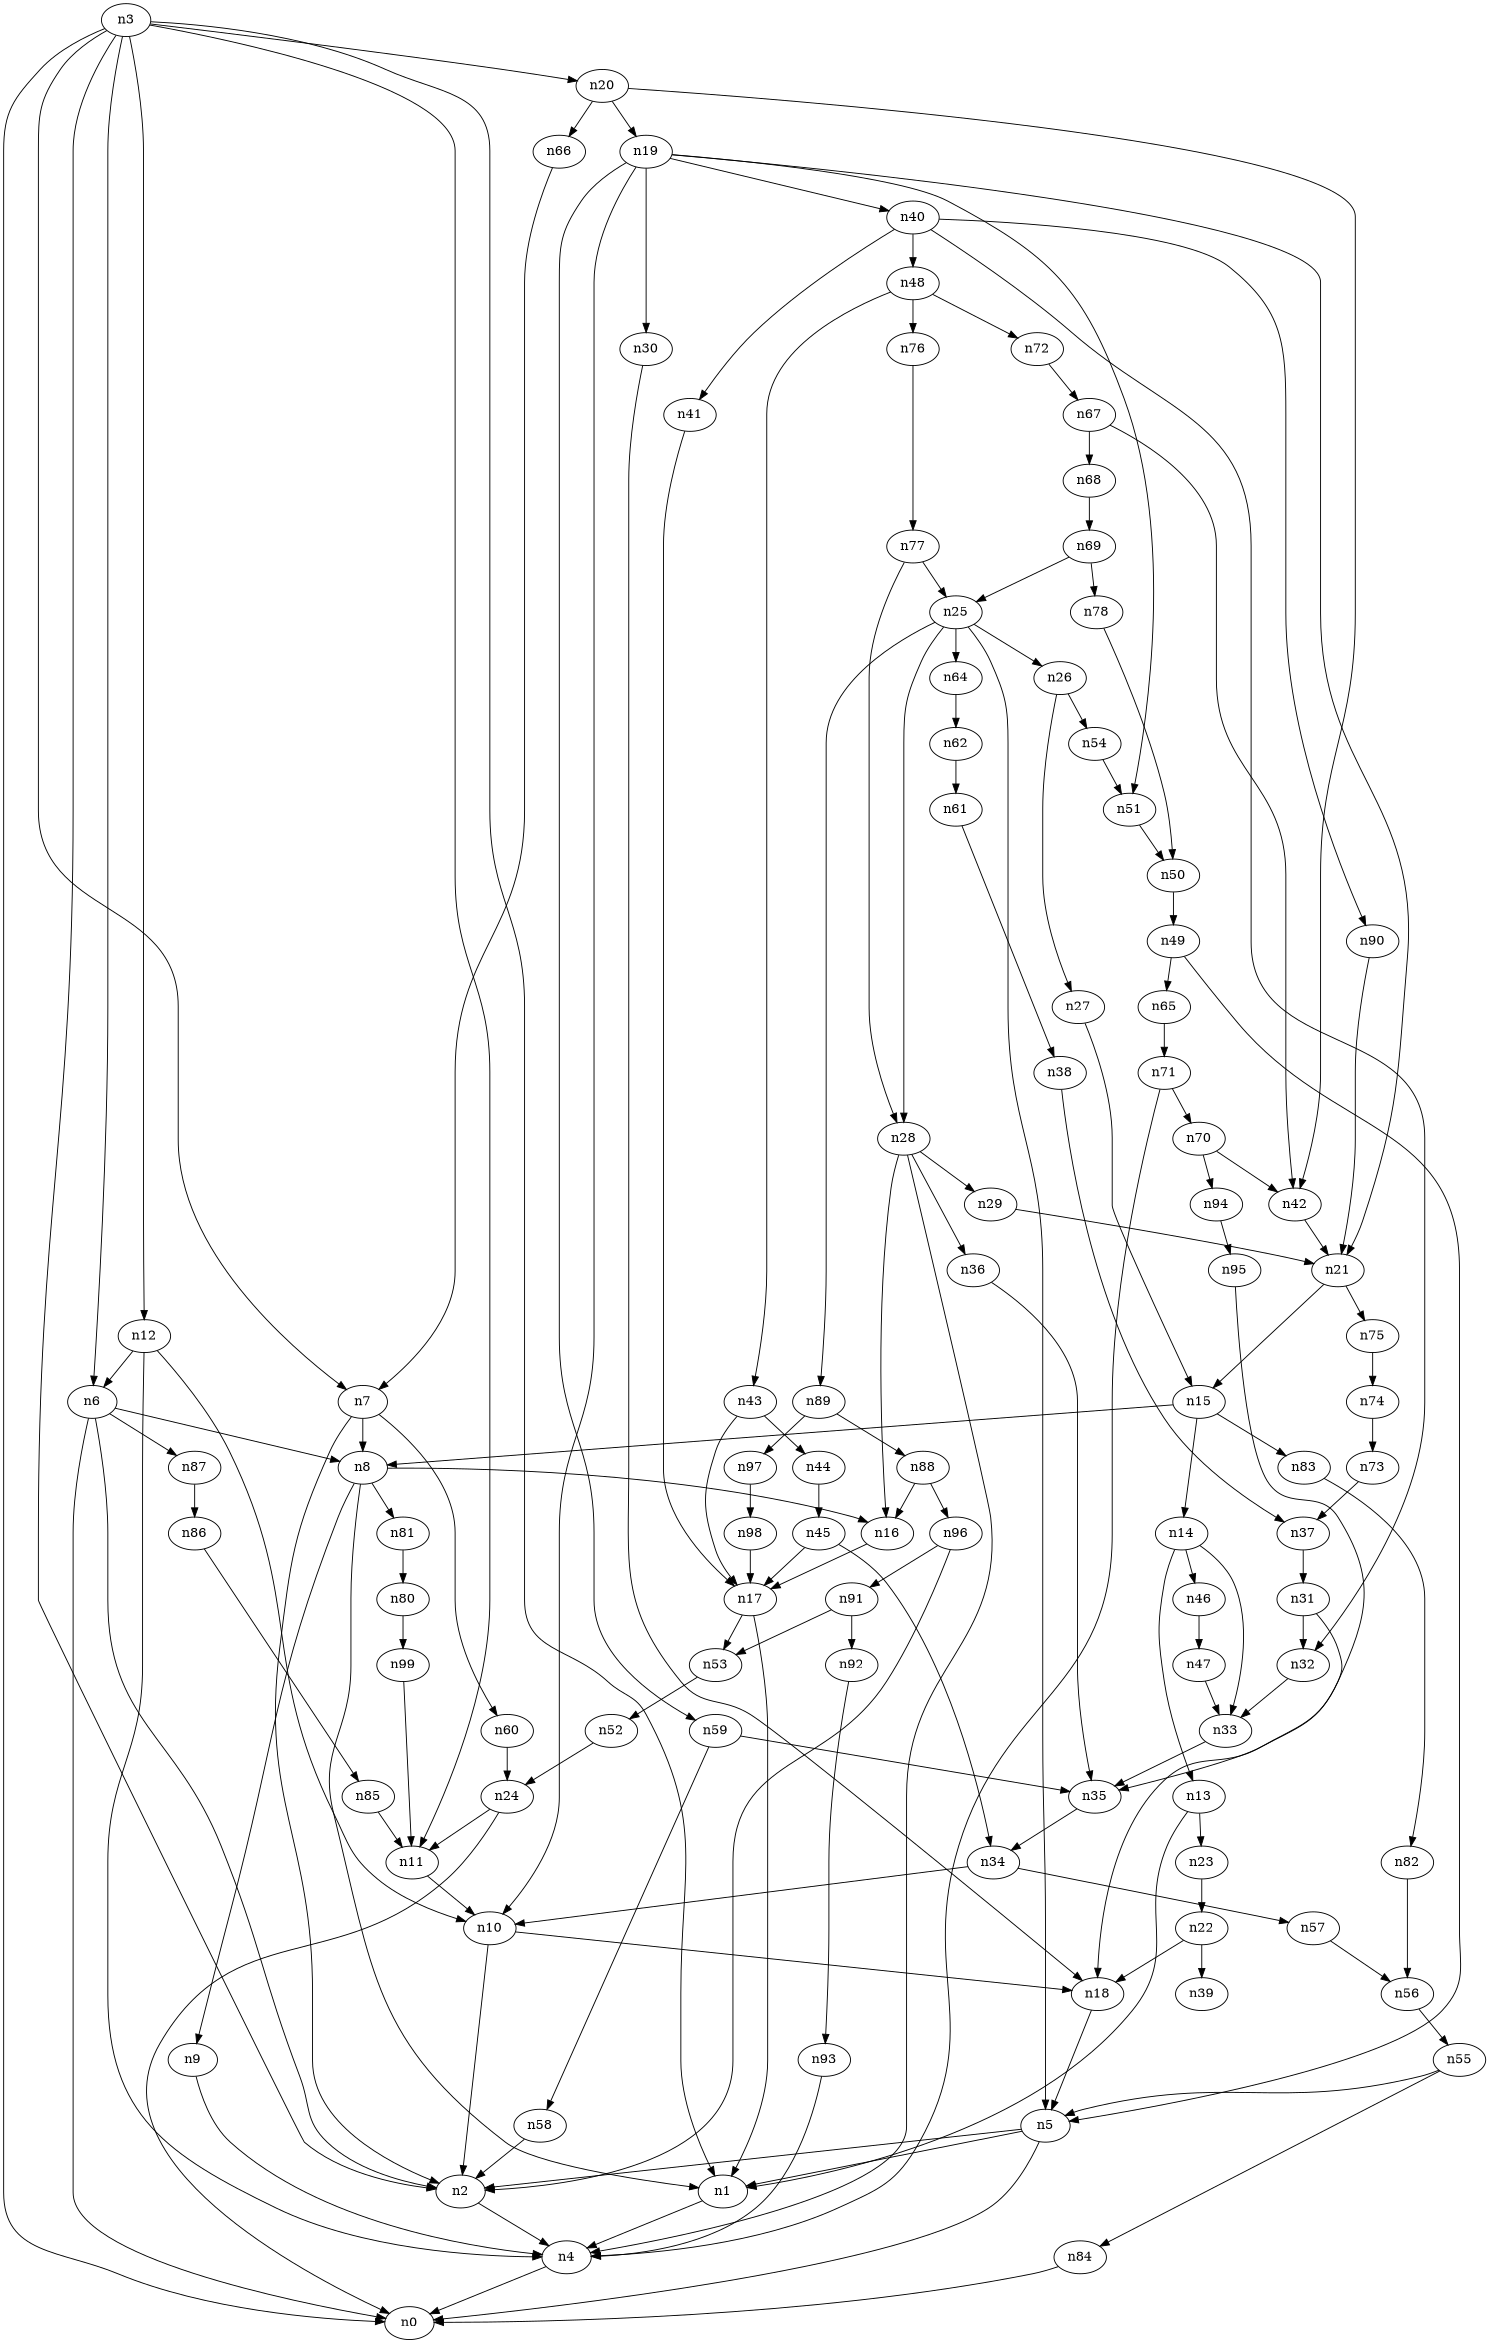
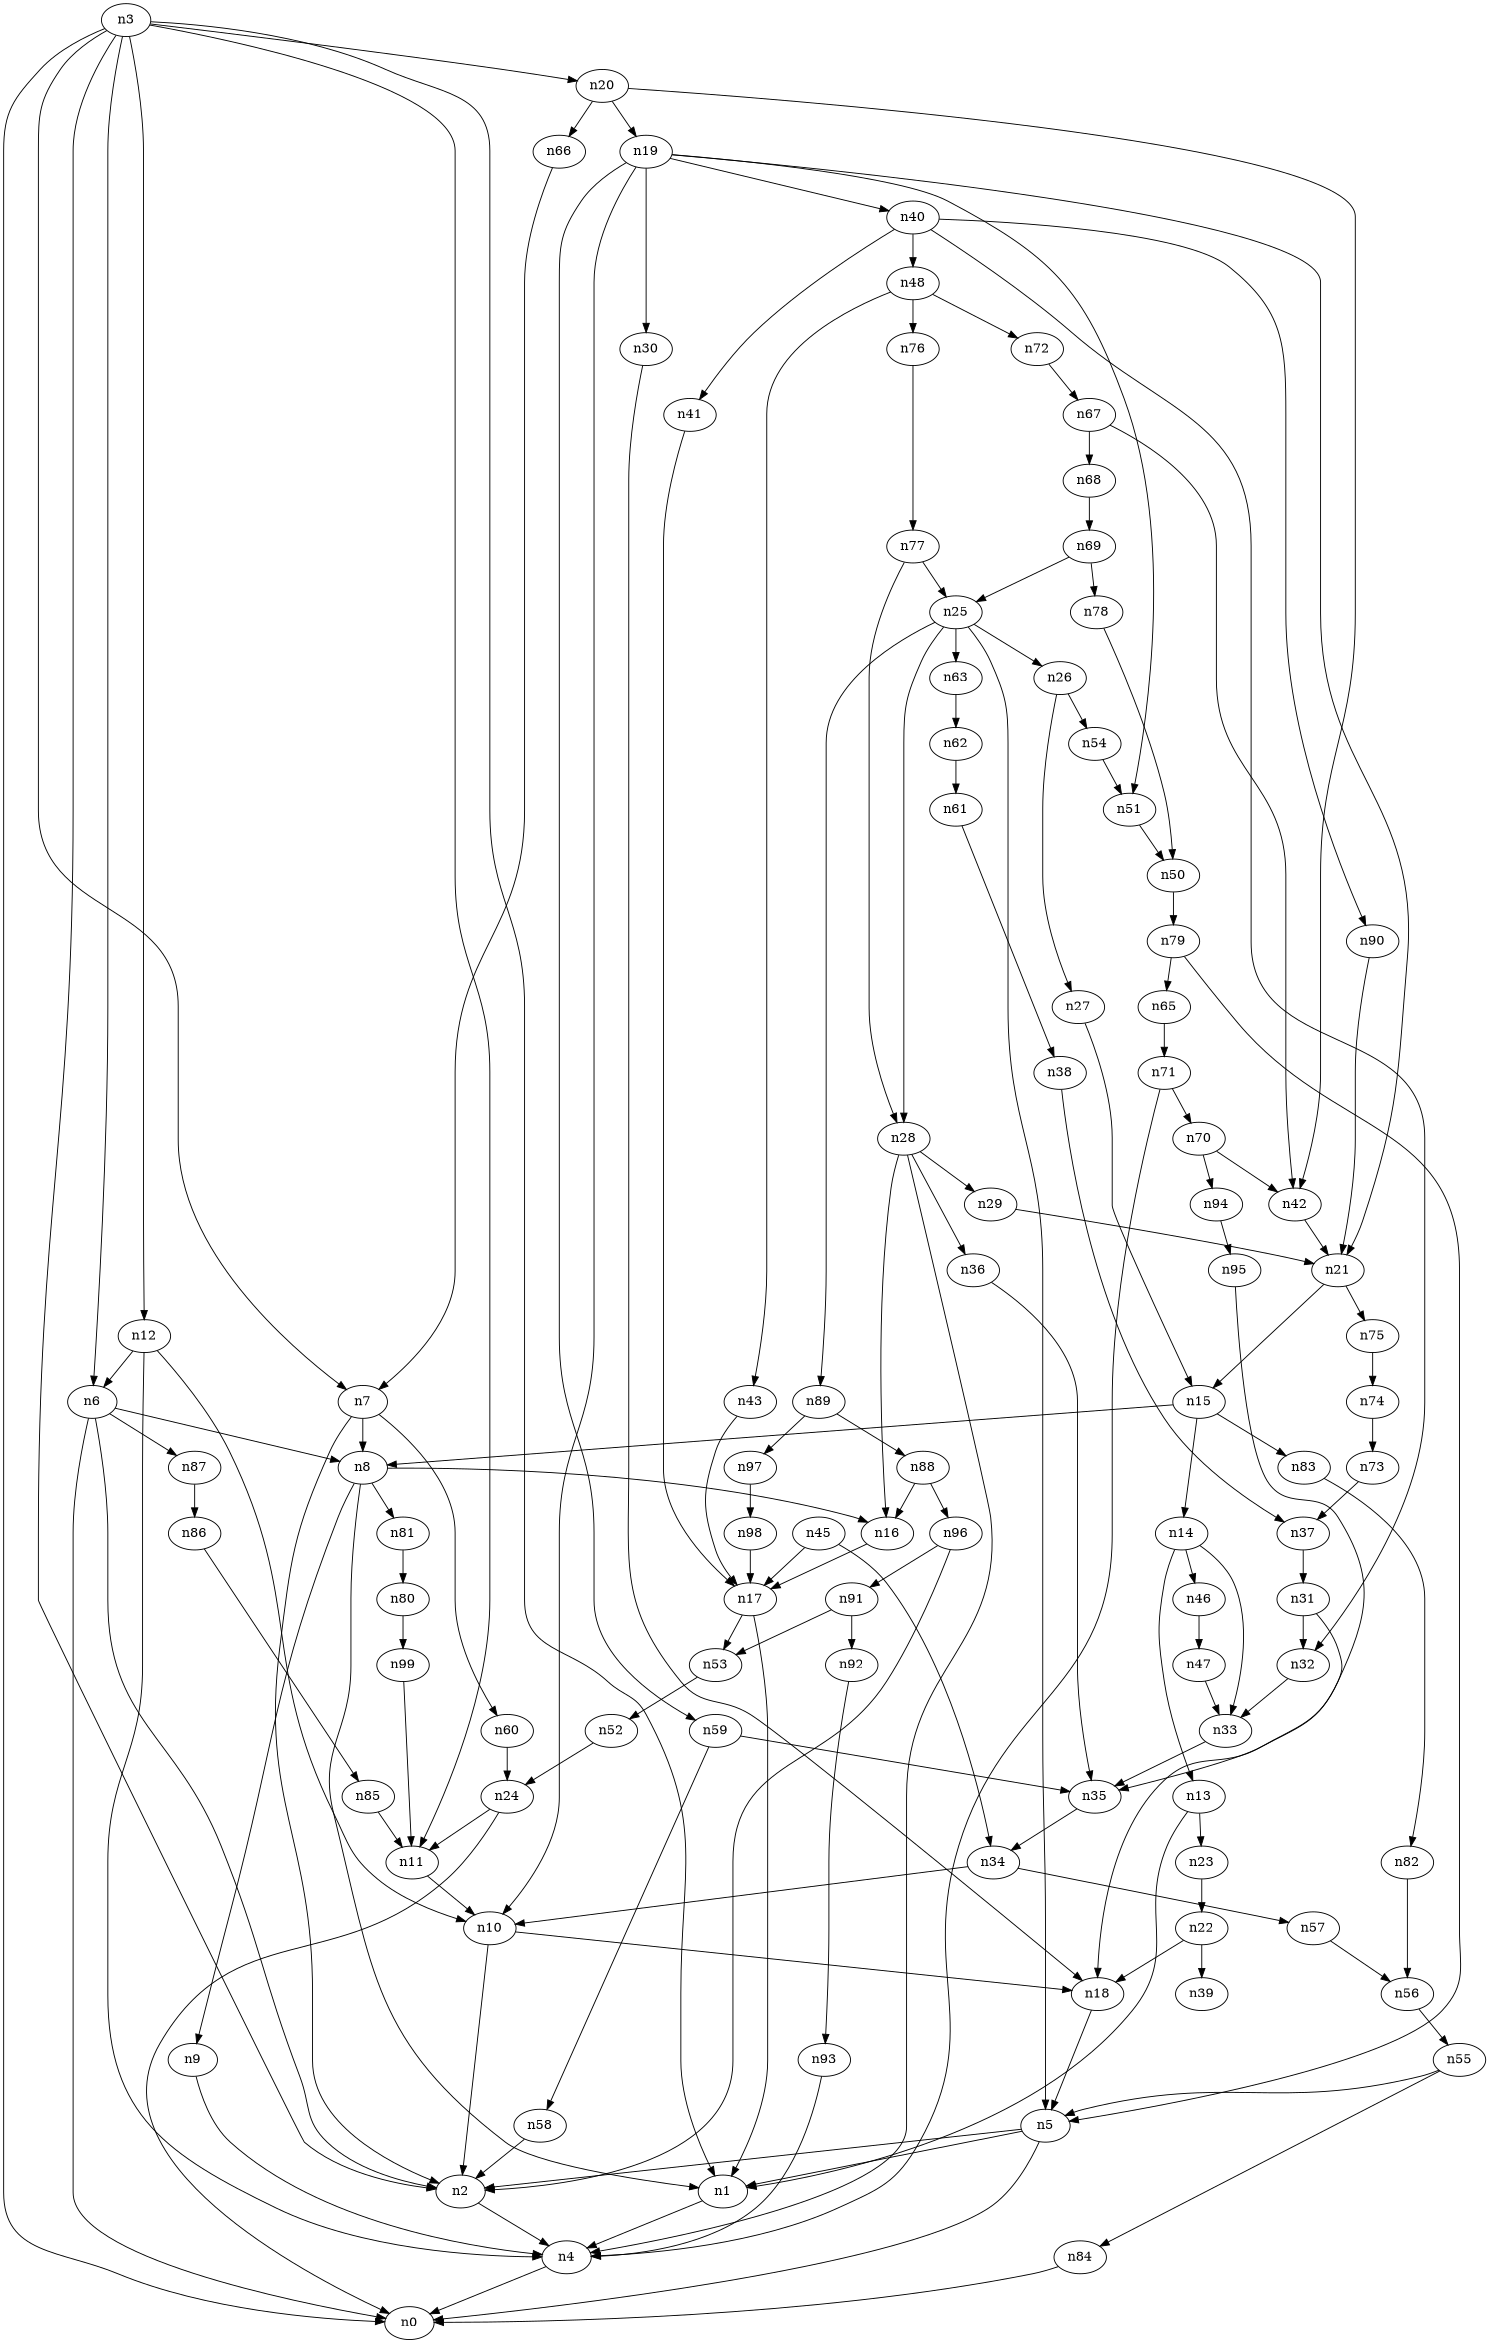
(956, 678) -> (956, 678)
(1173, 941) -> (1173, 941)
(819, 1468) -> none
